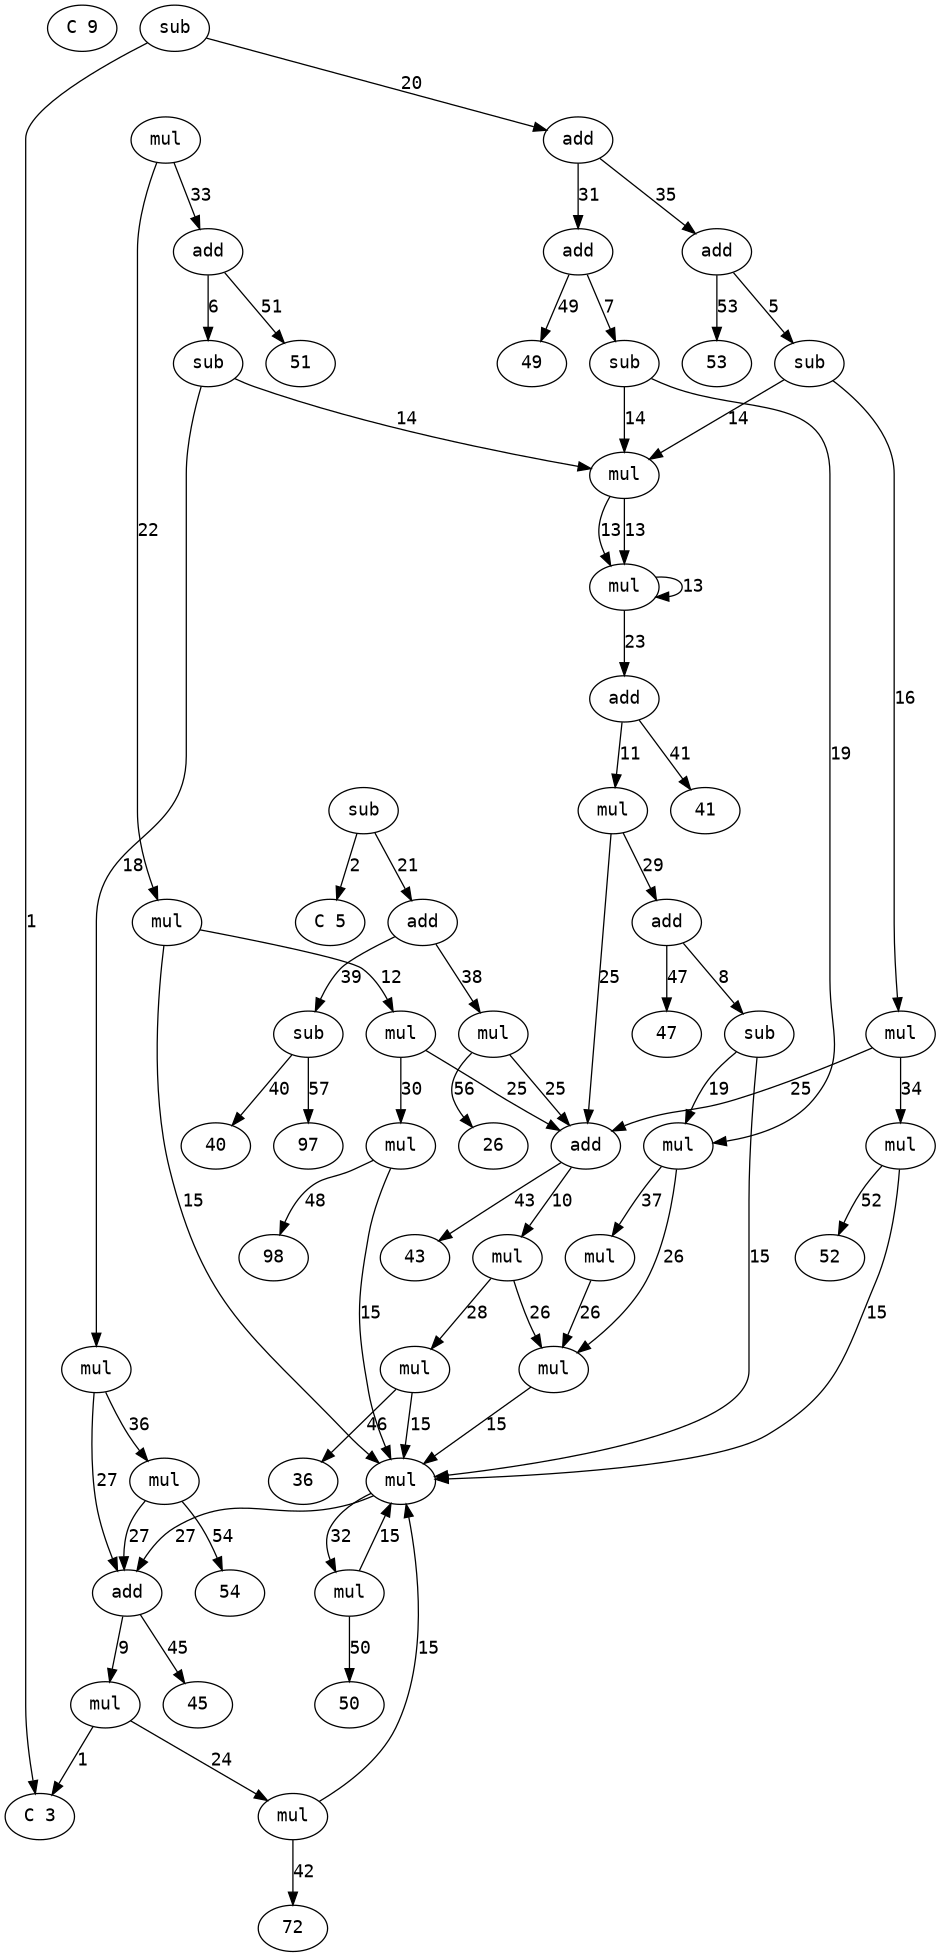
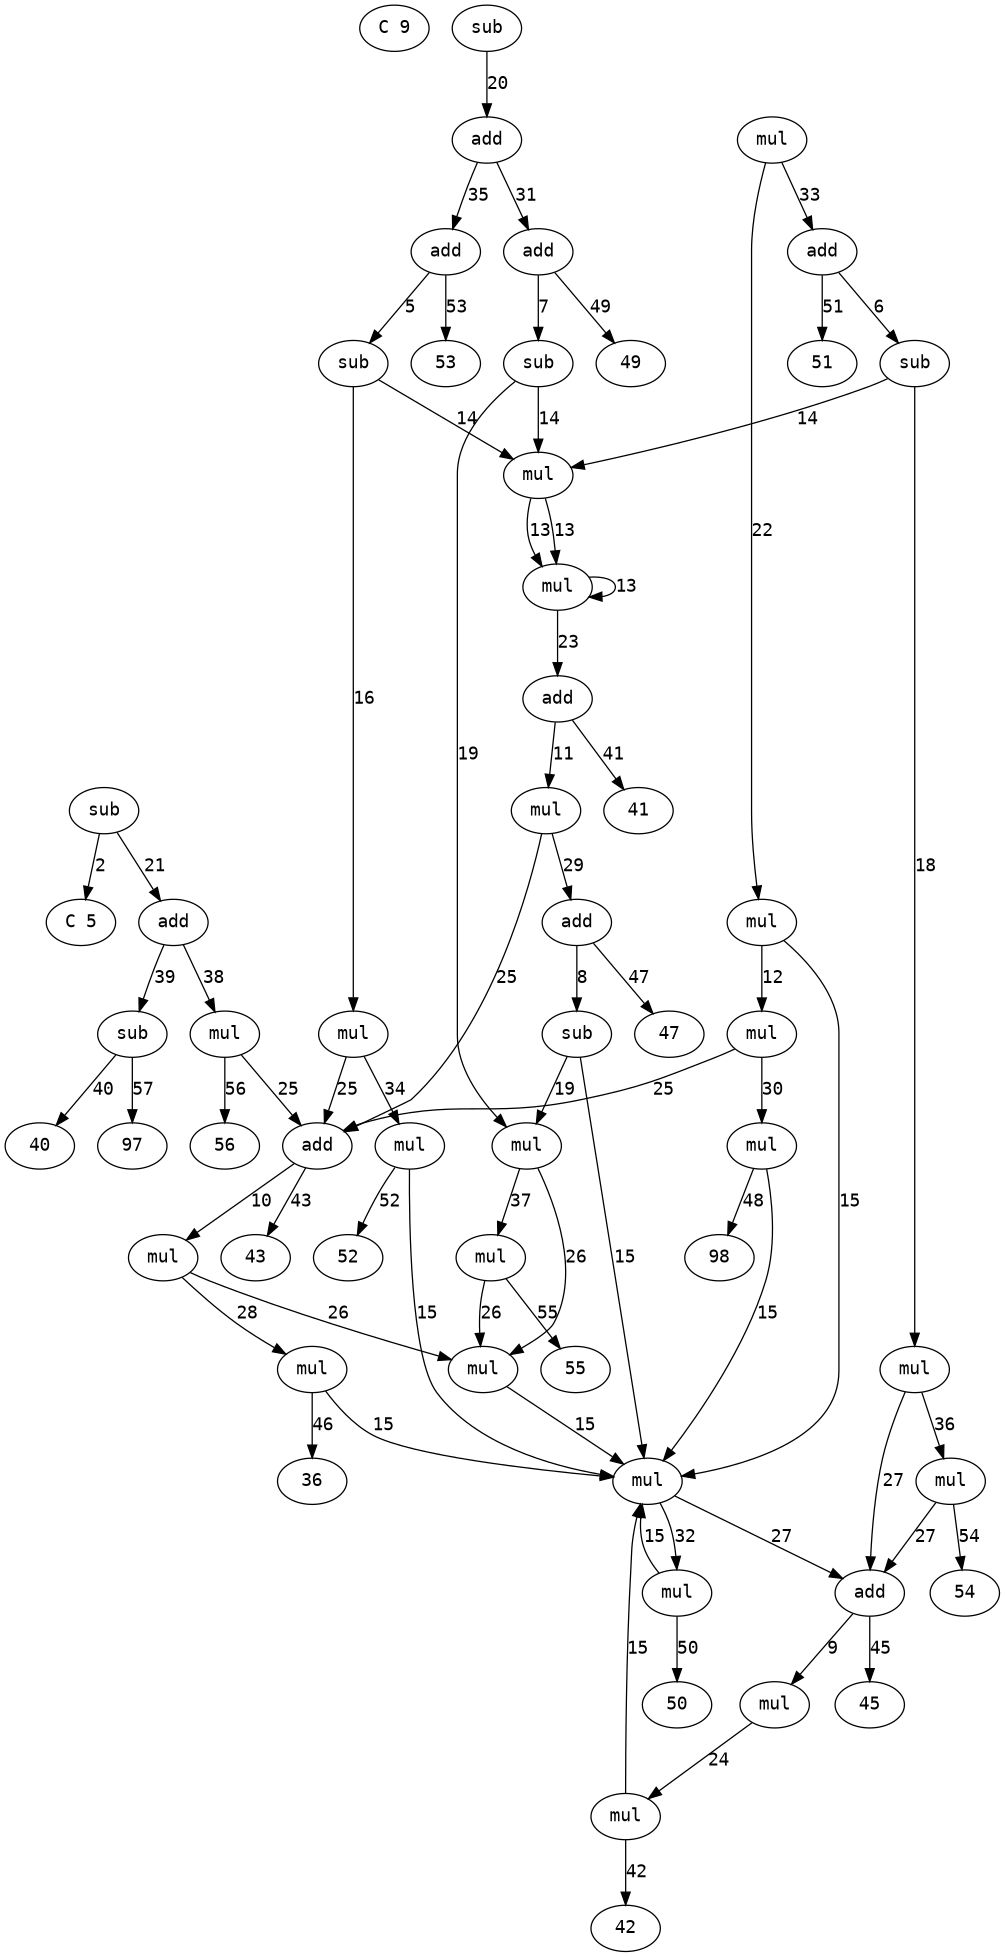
(493, 1146) -> (225, 1146)
none -> (576, 1370)
(40, 1817) -> none
(293, 1928) -> (626, 1928)
